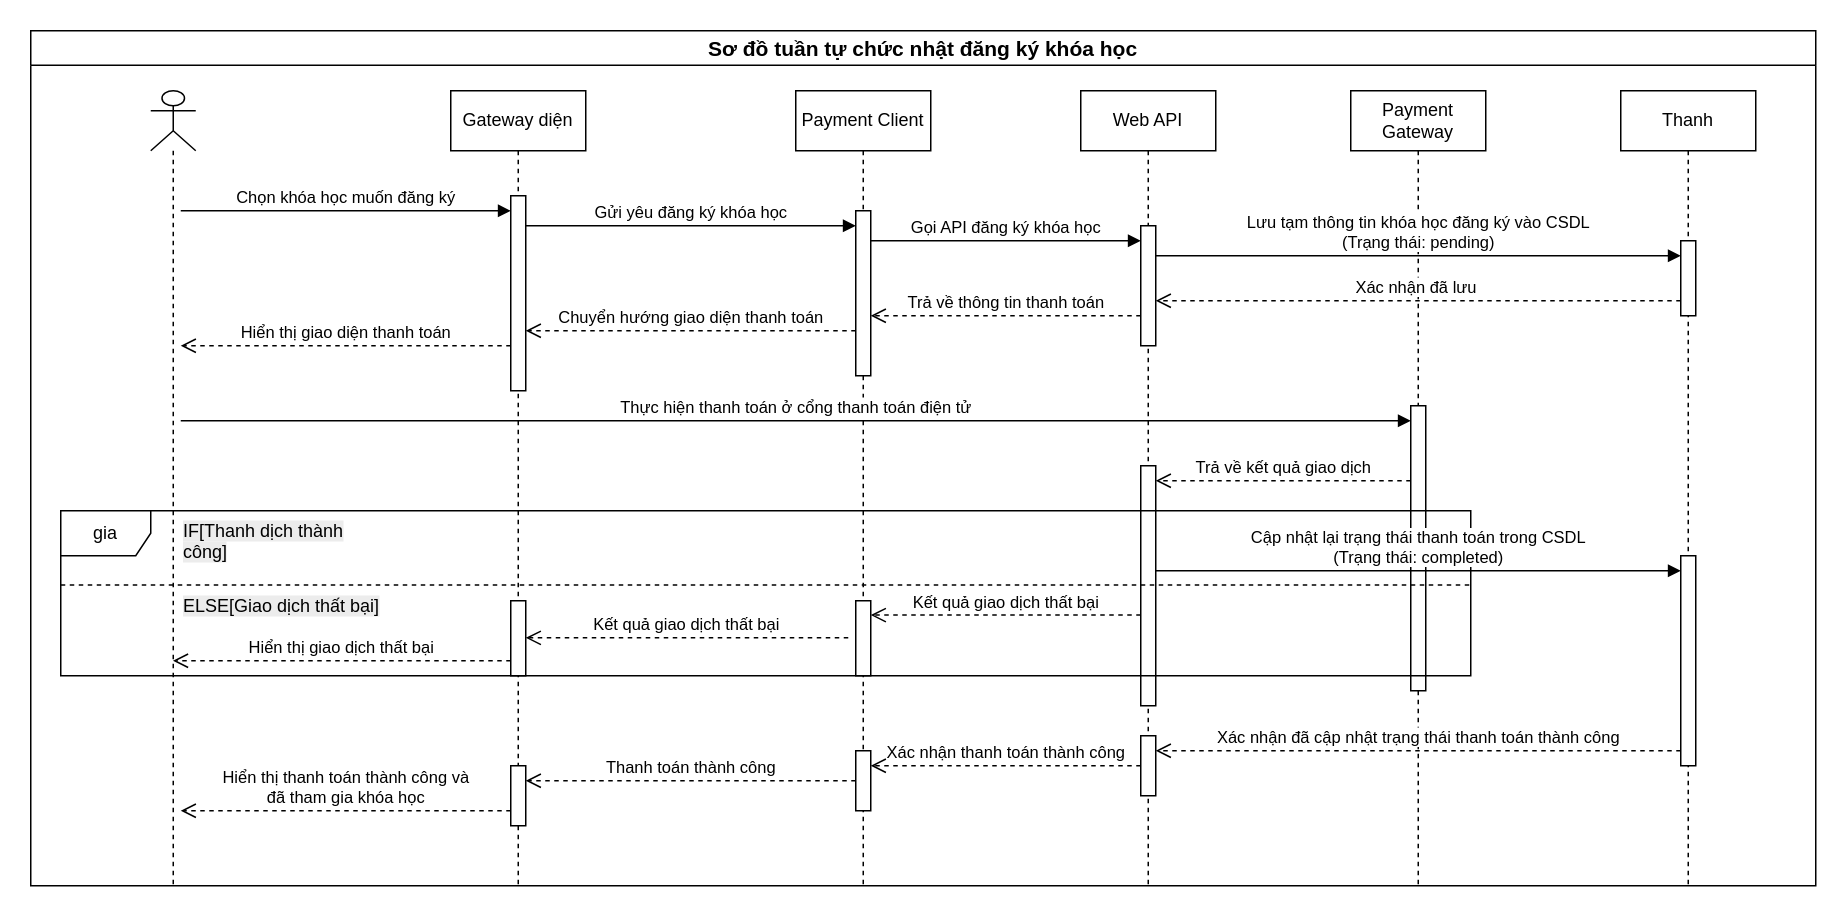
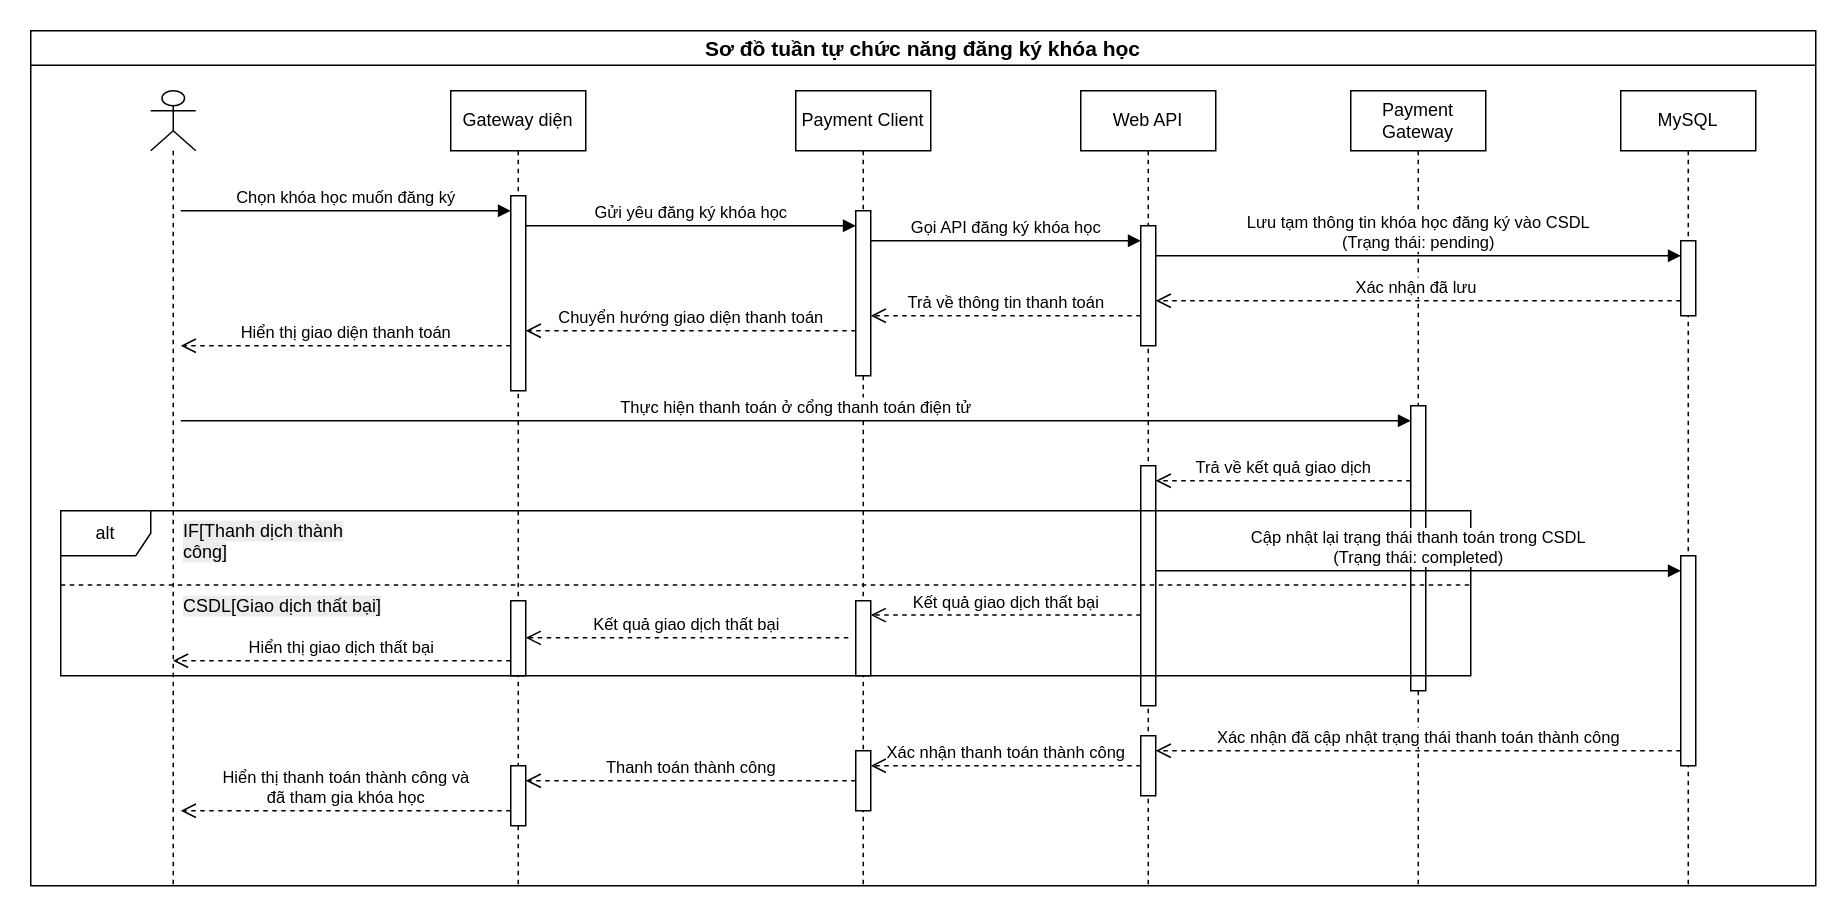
(923, 49) -> (923, 49)
(1688, 121) -> (1688, 121)
(106, 533) -> (106, 533)
(287, 618) -> (287, 618)
